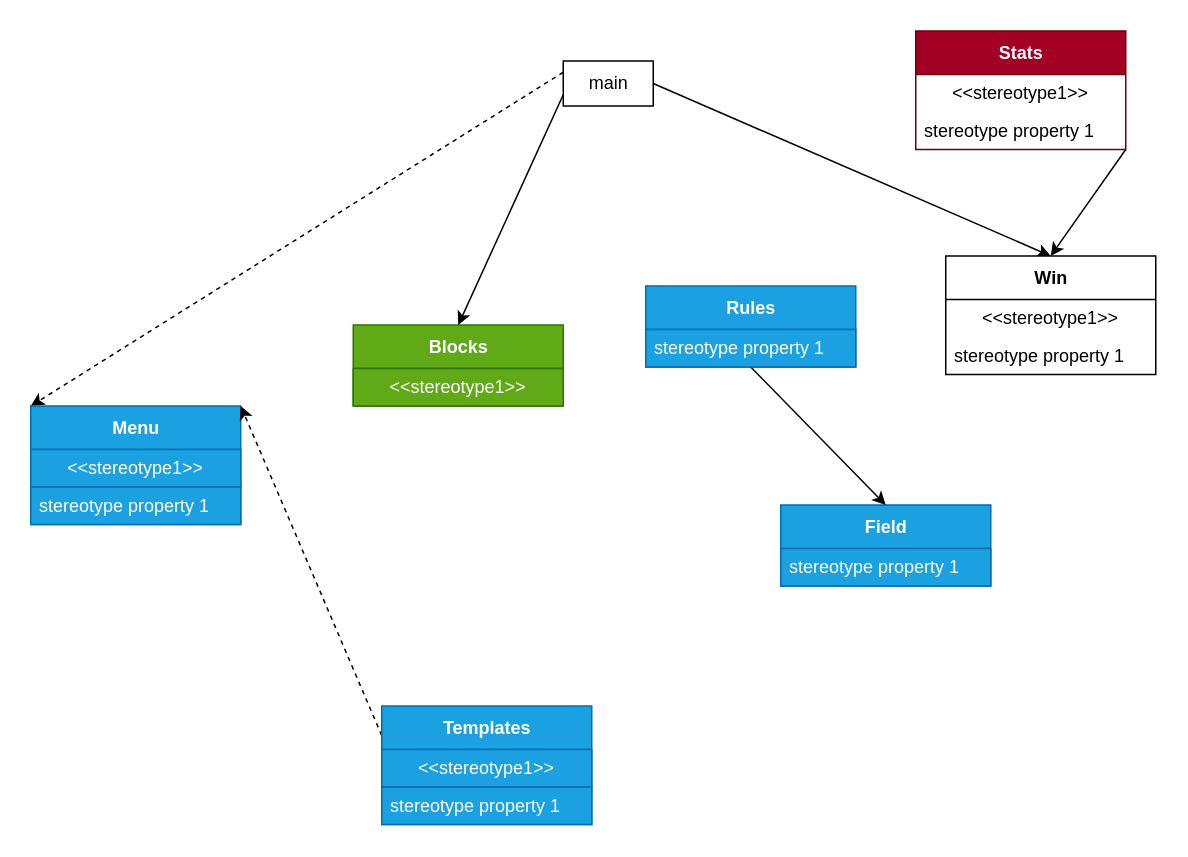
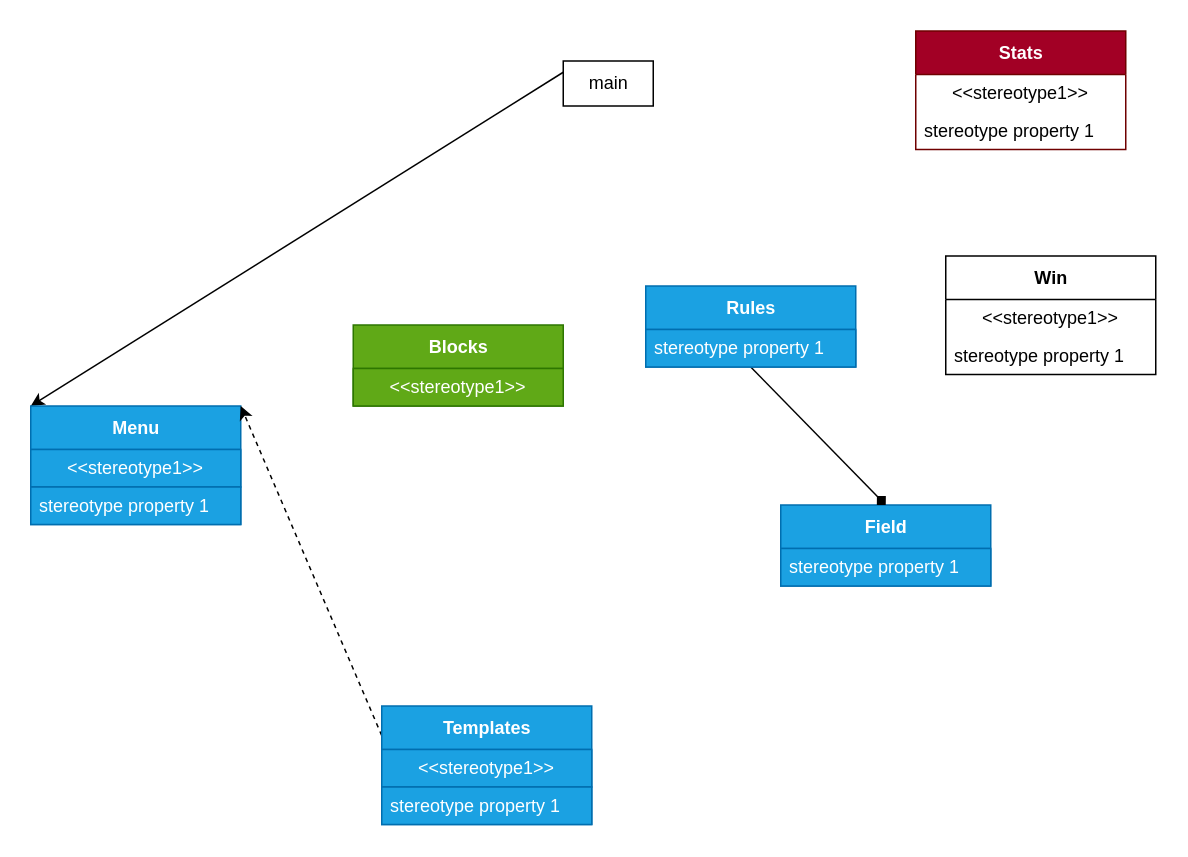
(847, 167) -> none
(1090, 199) -> none
(513, 206) -> none
(300, 237) -> (300, 237)
(877, 496) -> (876, 495)
